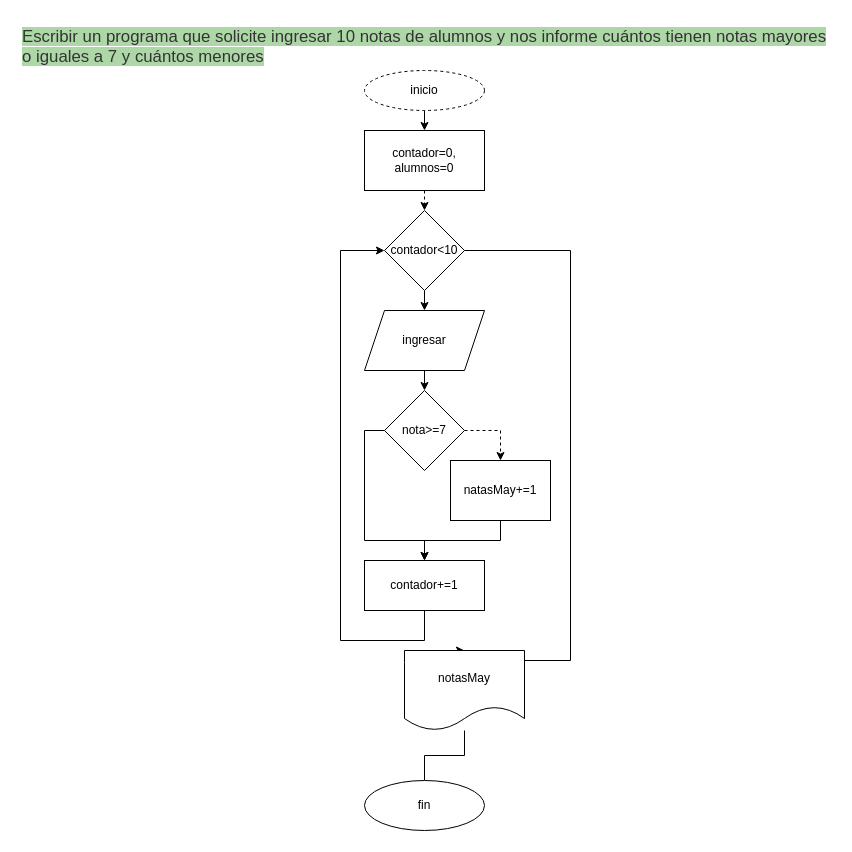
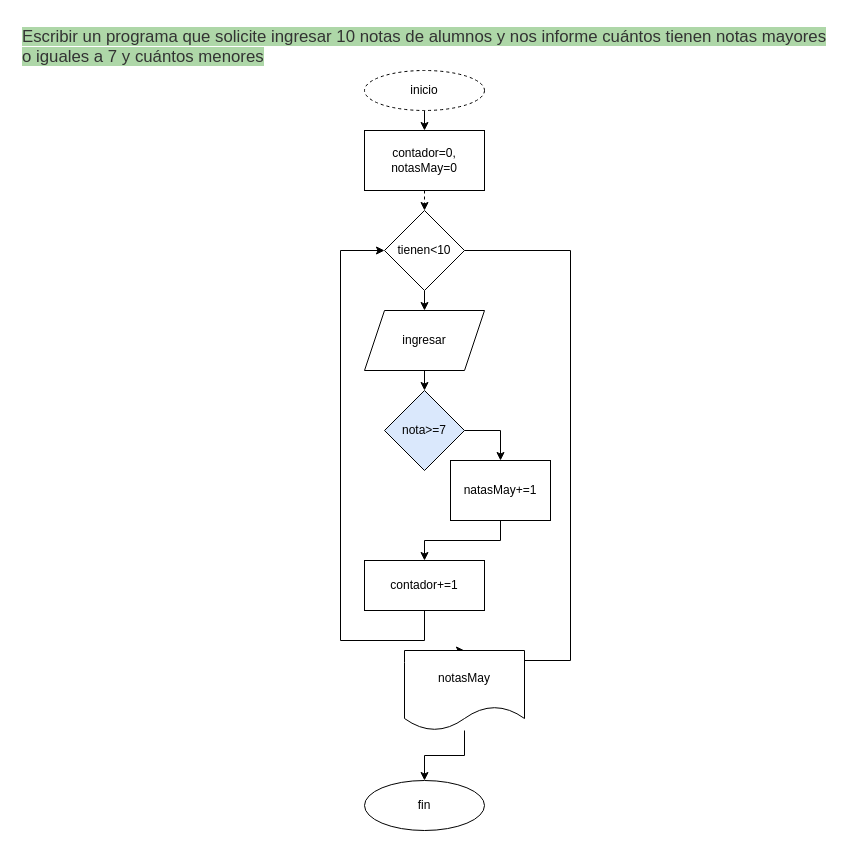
(425, 161) -> (425, 161)
(425, 251) -> (425, 251)
(425, 431) -> (425, 431)
(495, 431) -> (495, 431)
(365, 505) -> none
(425, 775) -> (425, 772)
